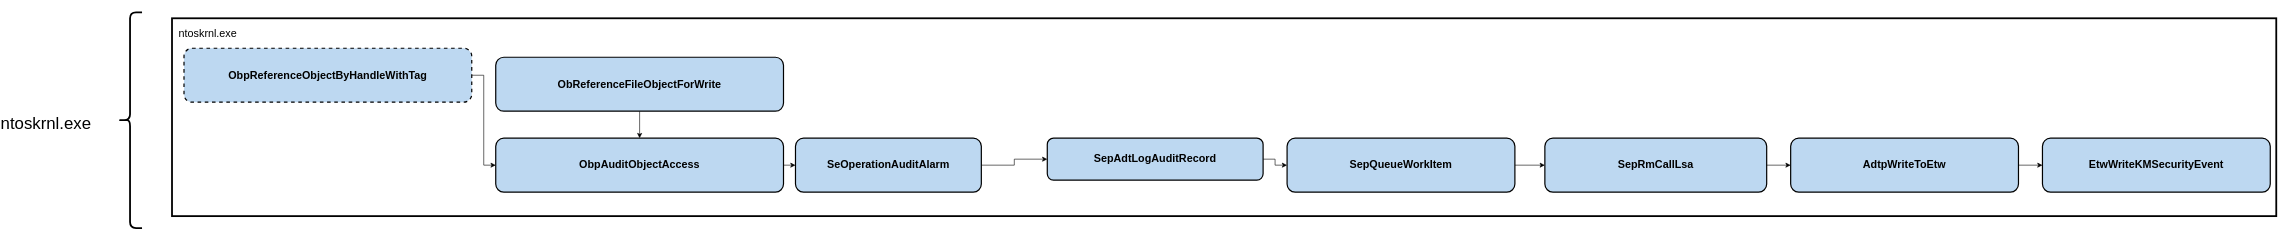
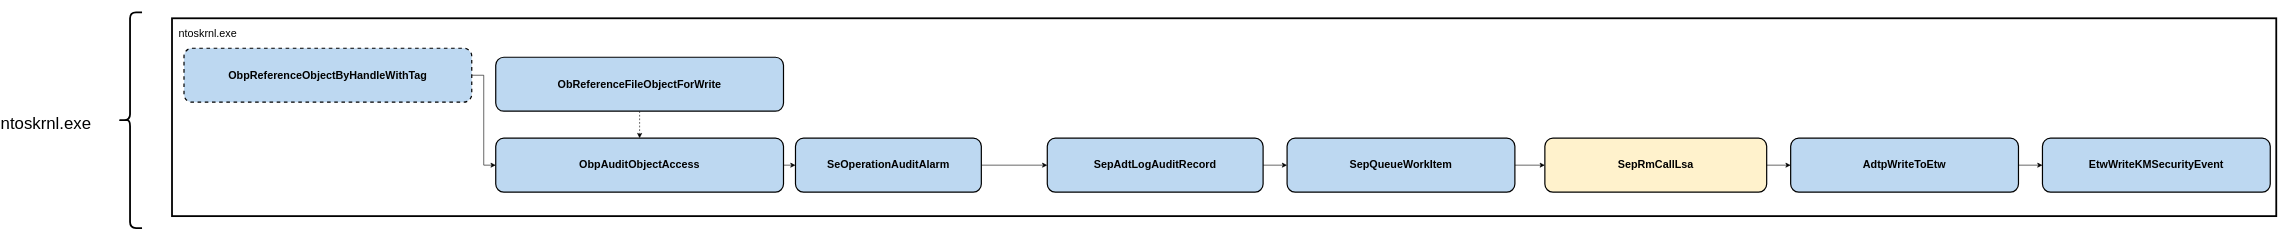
(639, 122) -> (639, 122)
(1155, 159) -> (1155, 165)
(1656, 165) -> (1656, 165)
